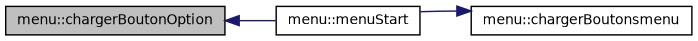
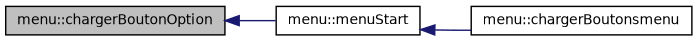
(439, 11) -> (453, 30)
